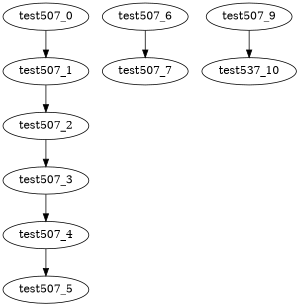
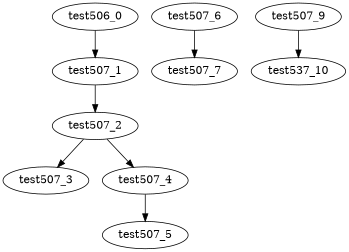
(46, 17) -> (95, 17)
(46, 204) -> (118, 150)
